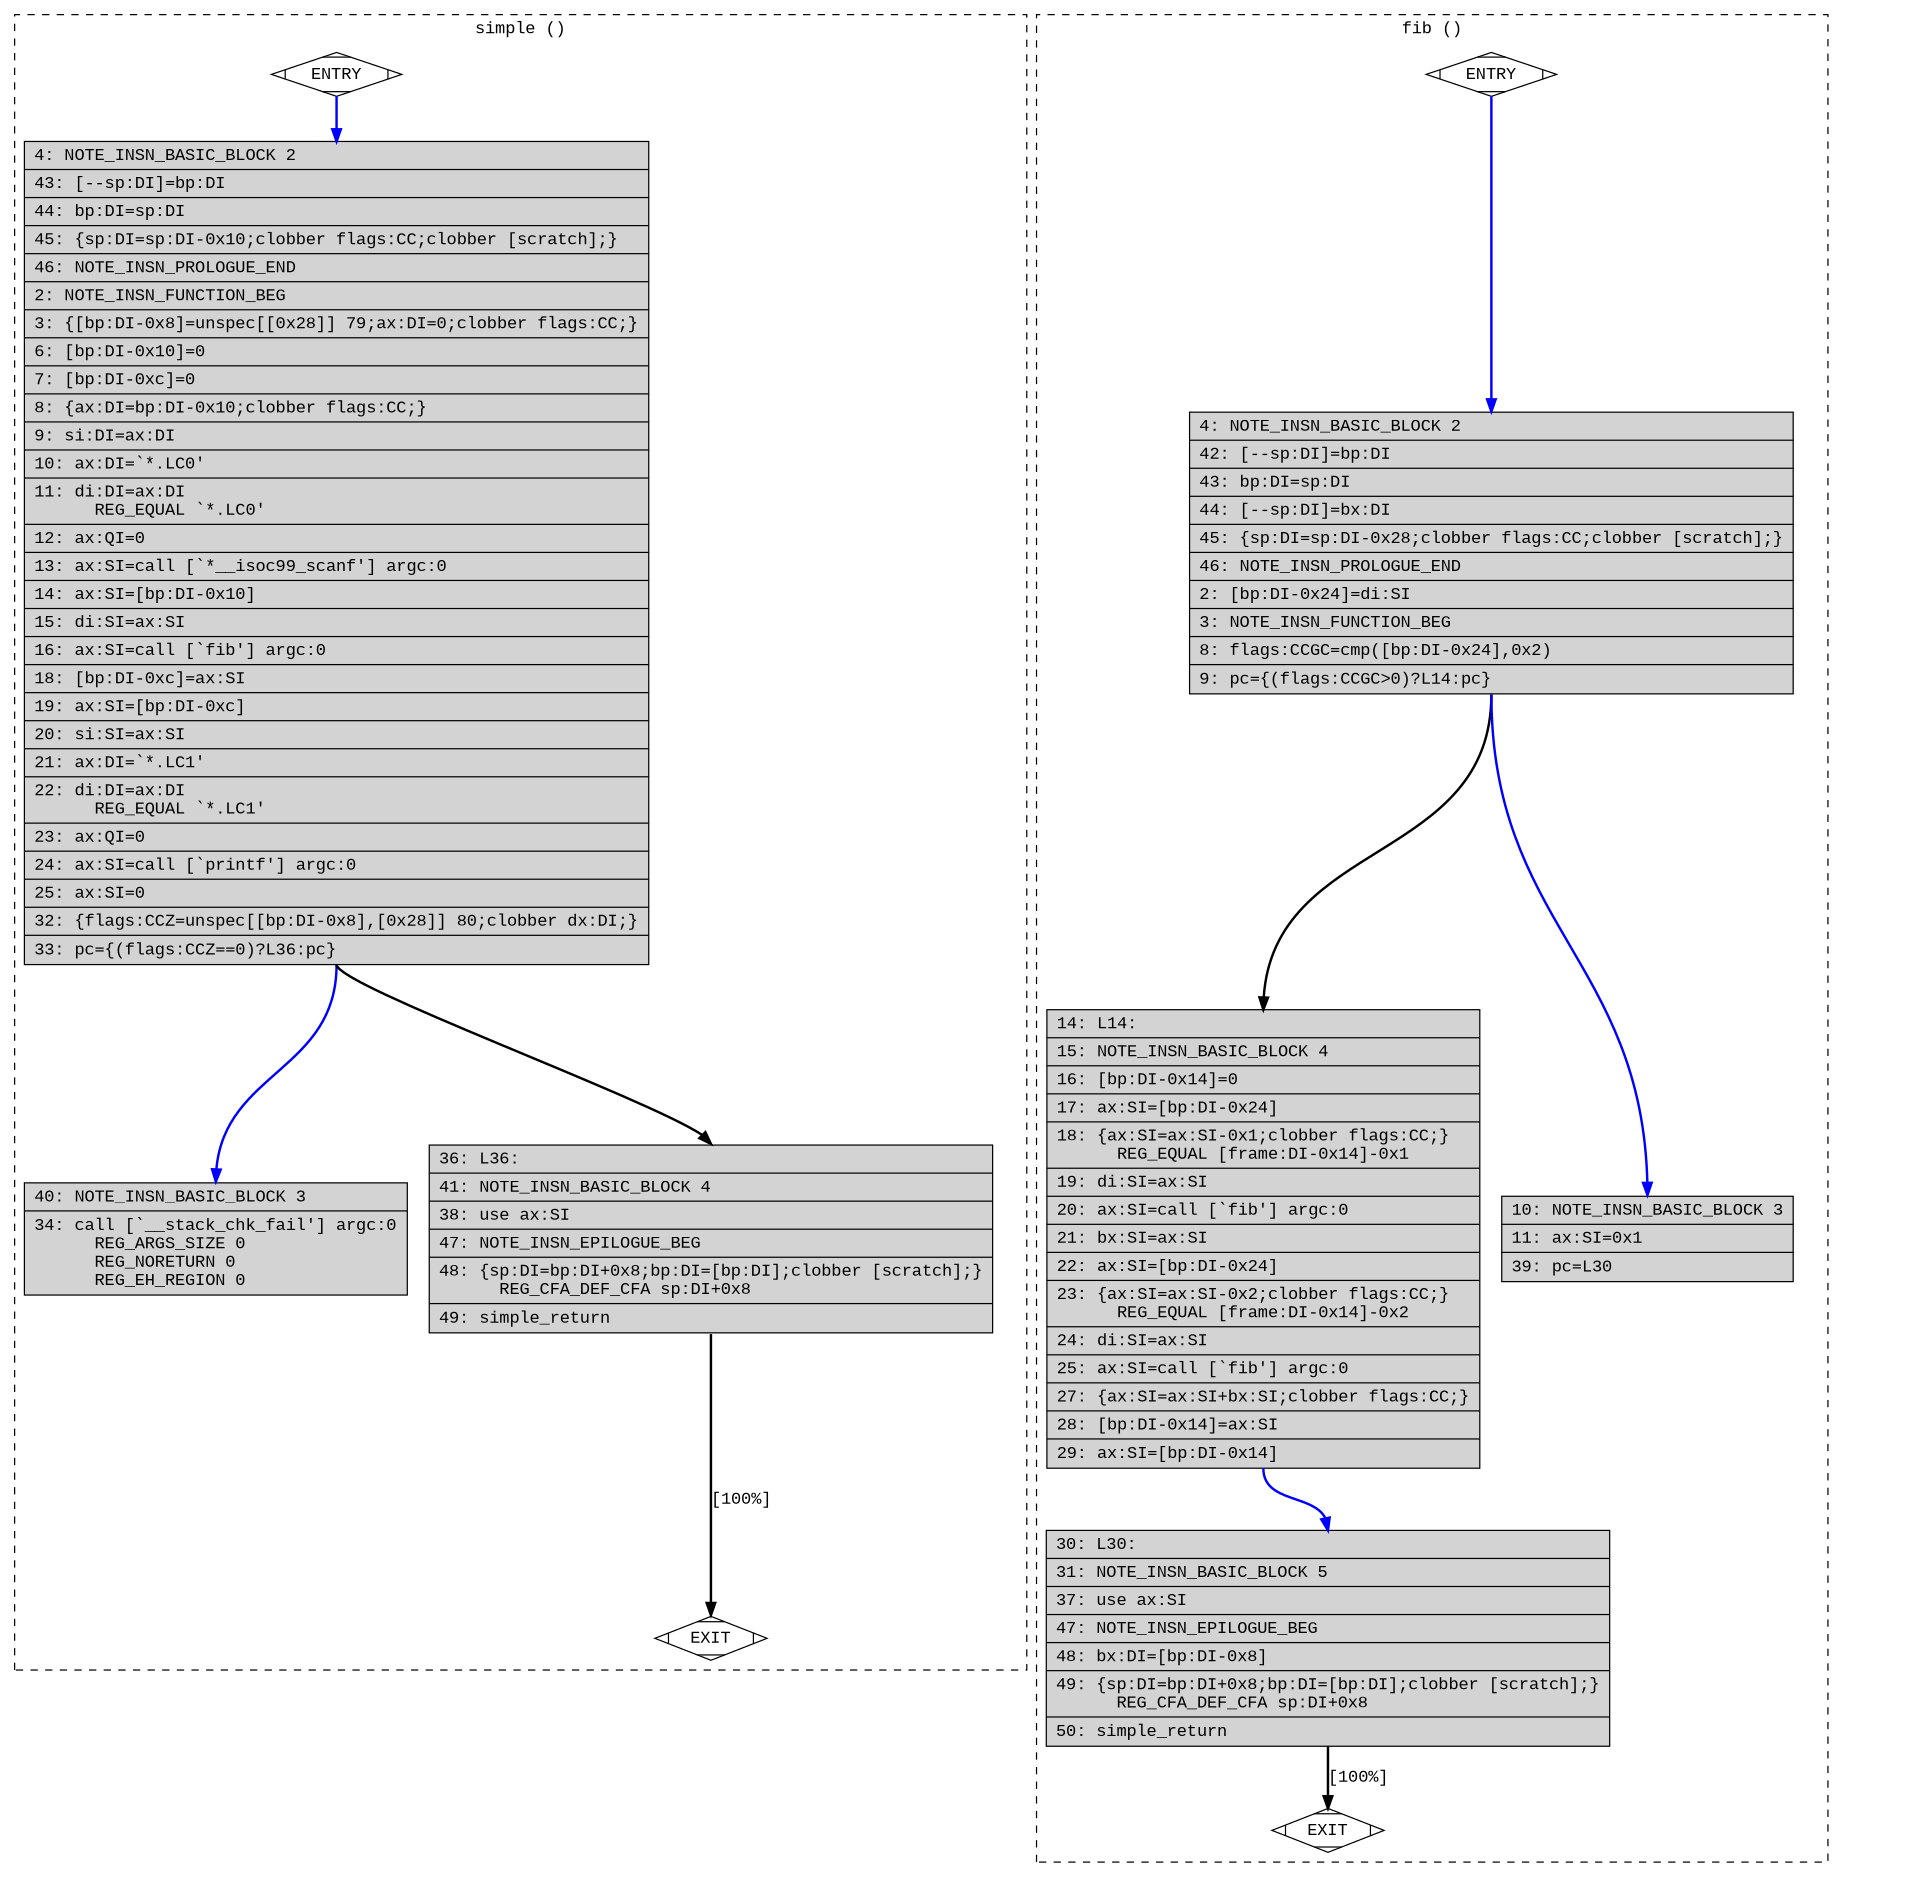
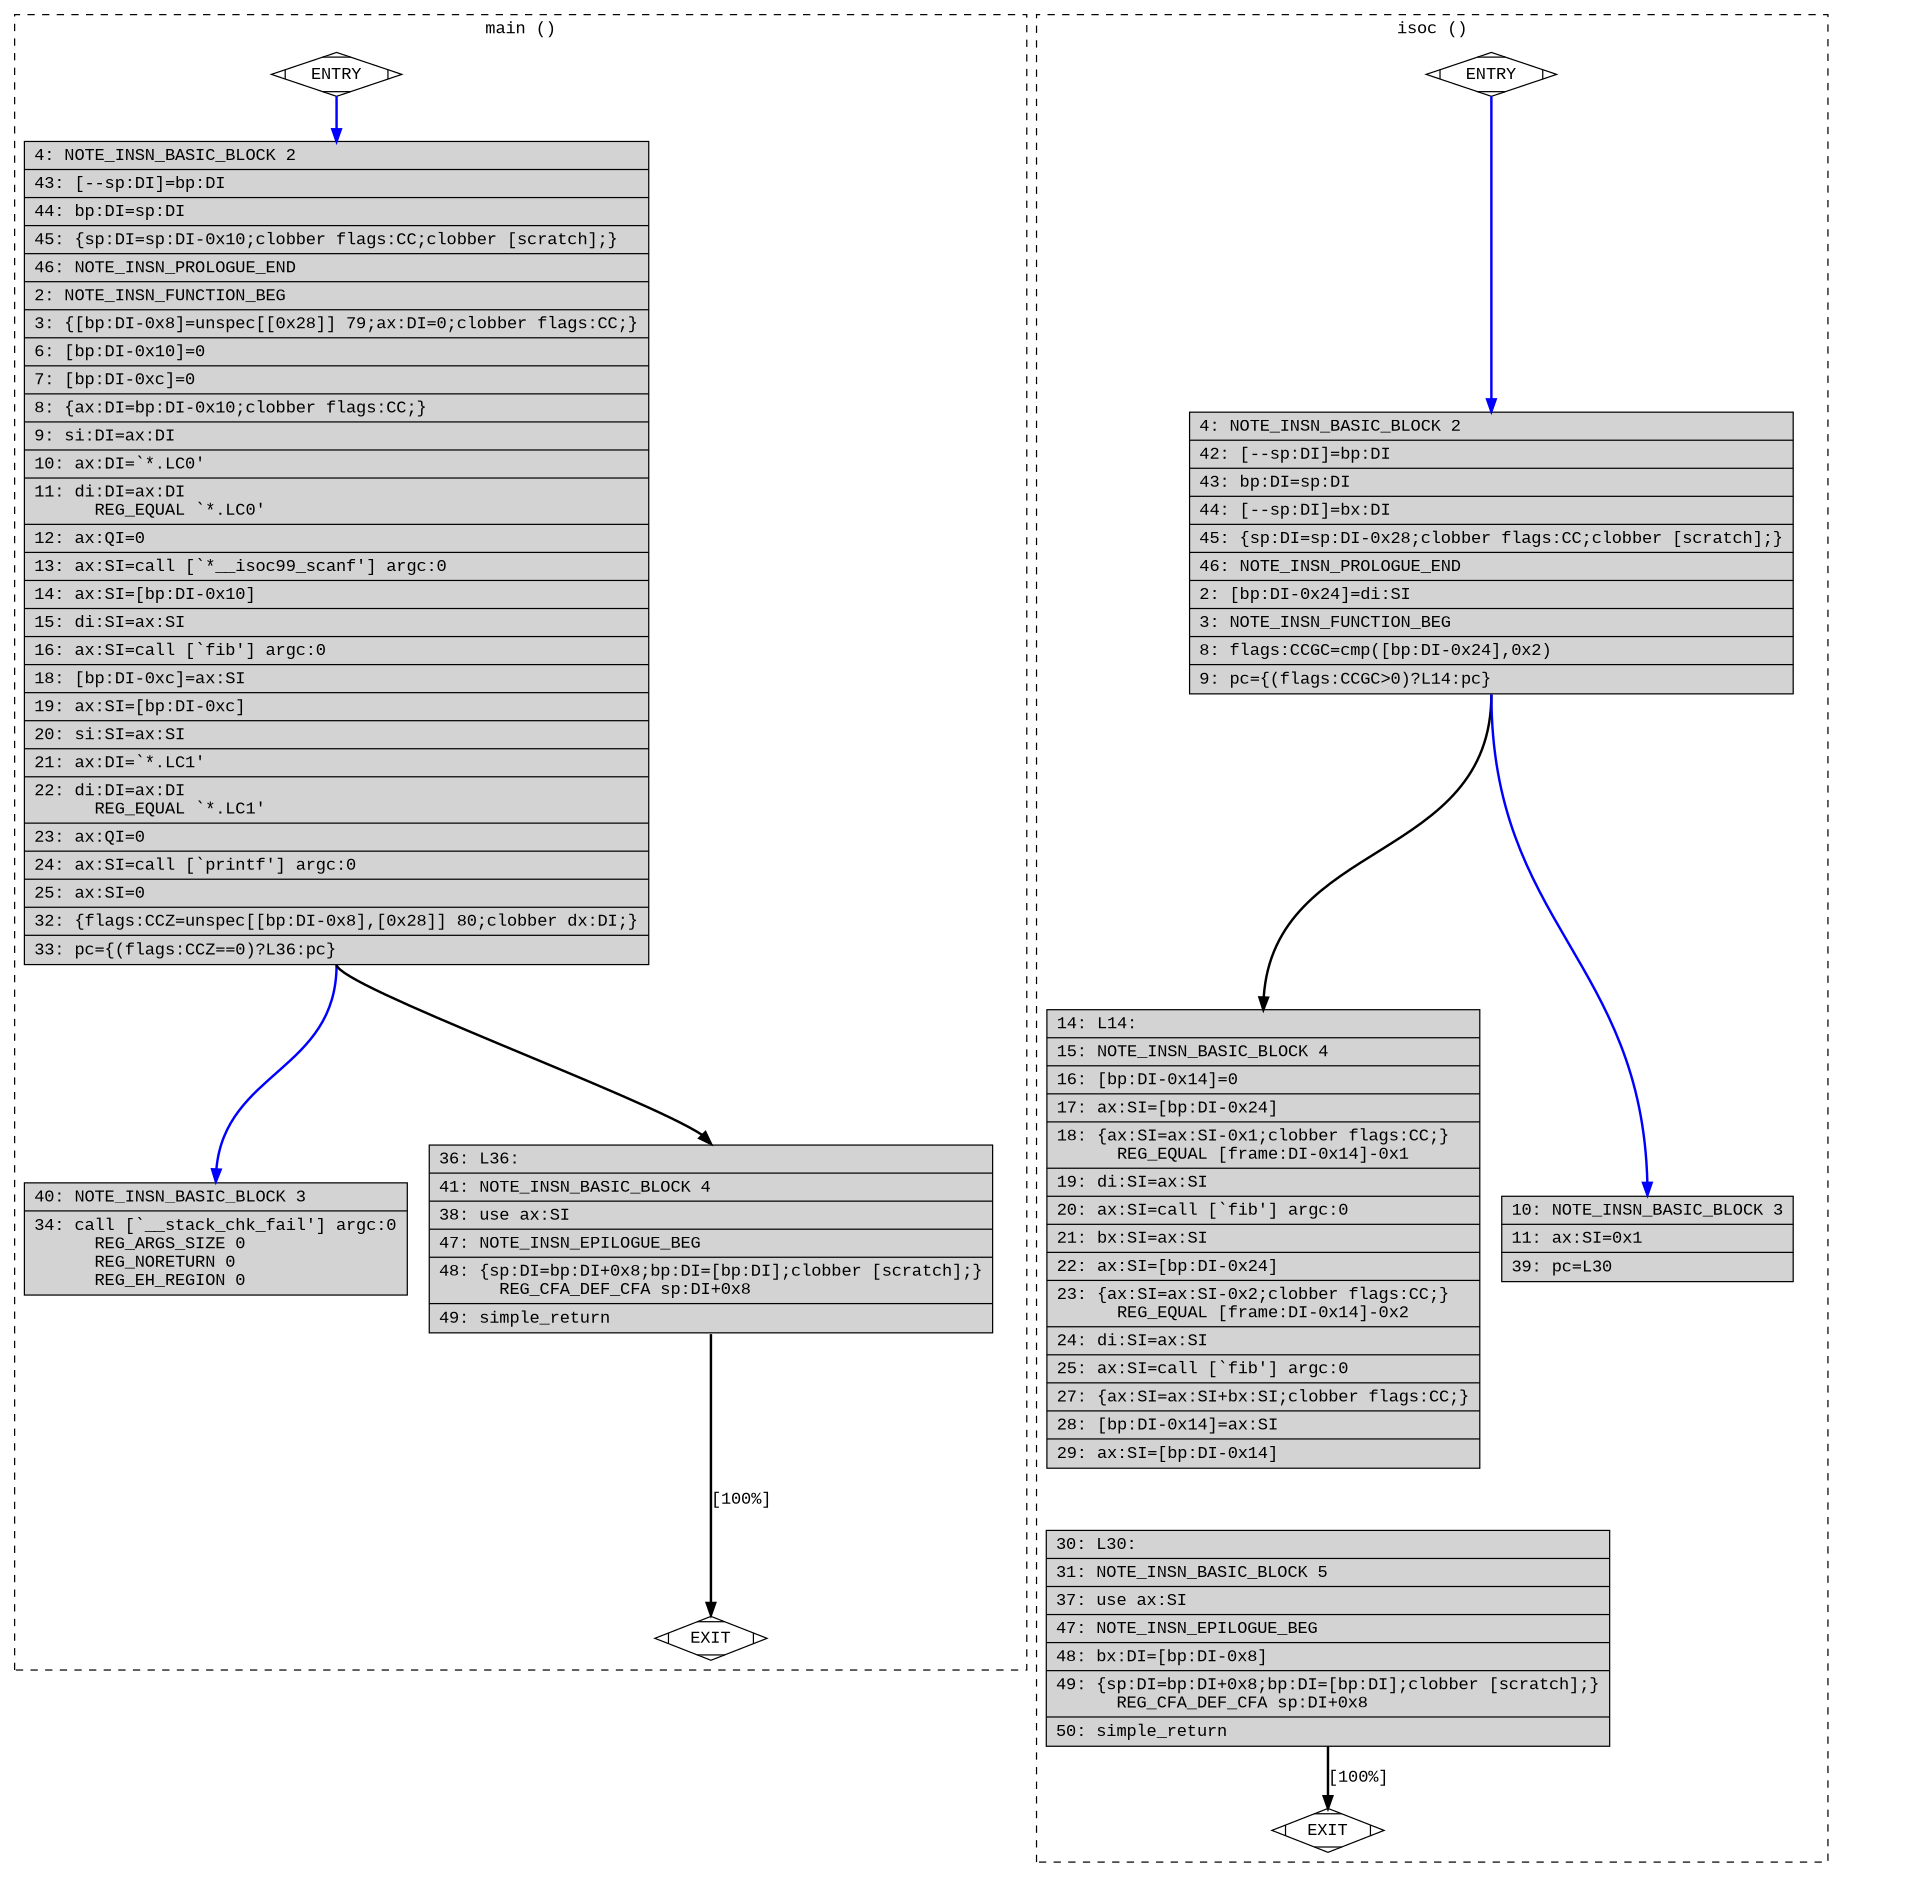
(521, 29) -> (521, 29)
(1432, 29) -> (1432, 29)
(1290, 1497) -> none
